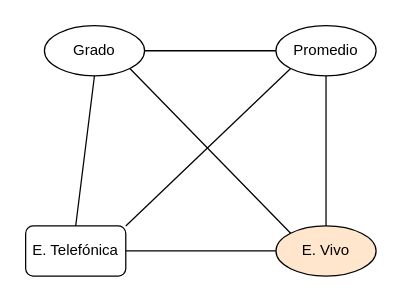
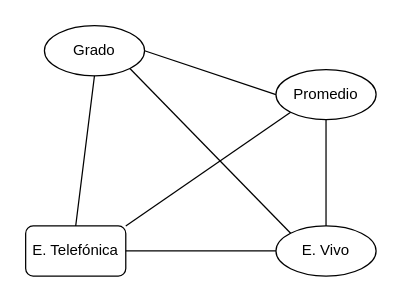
(326, 51) -> (326, 94)
(326, 251) -> (326, 251)
